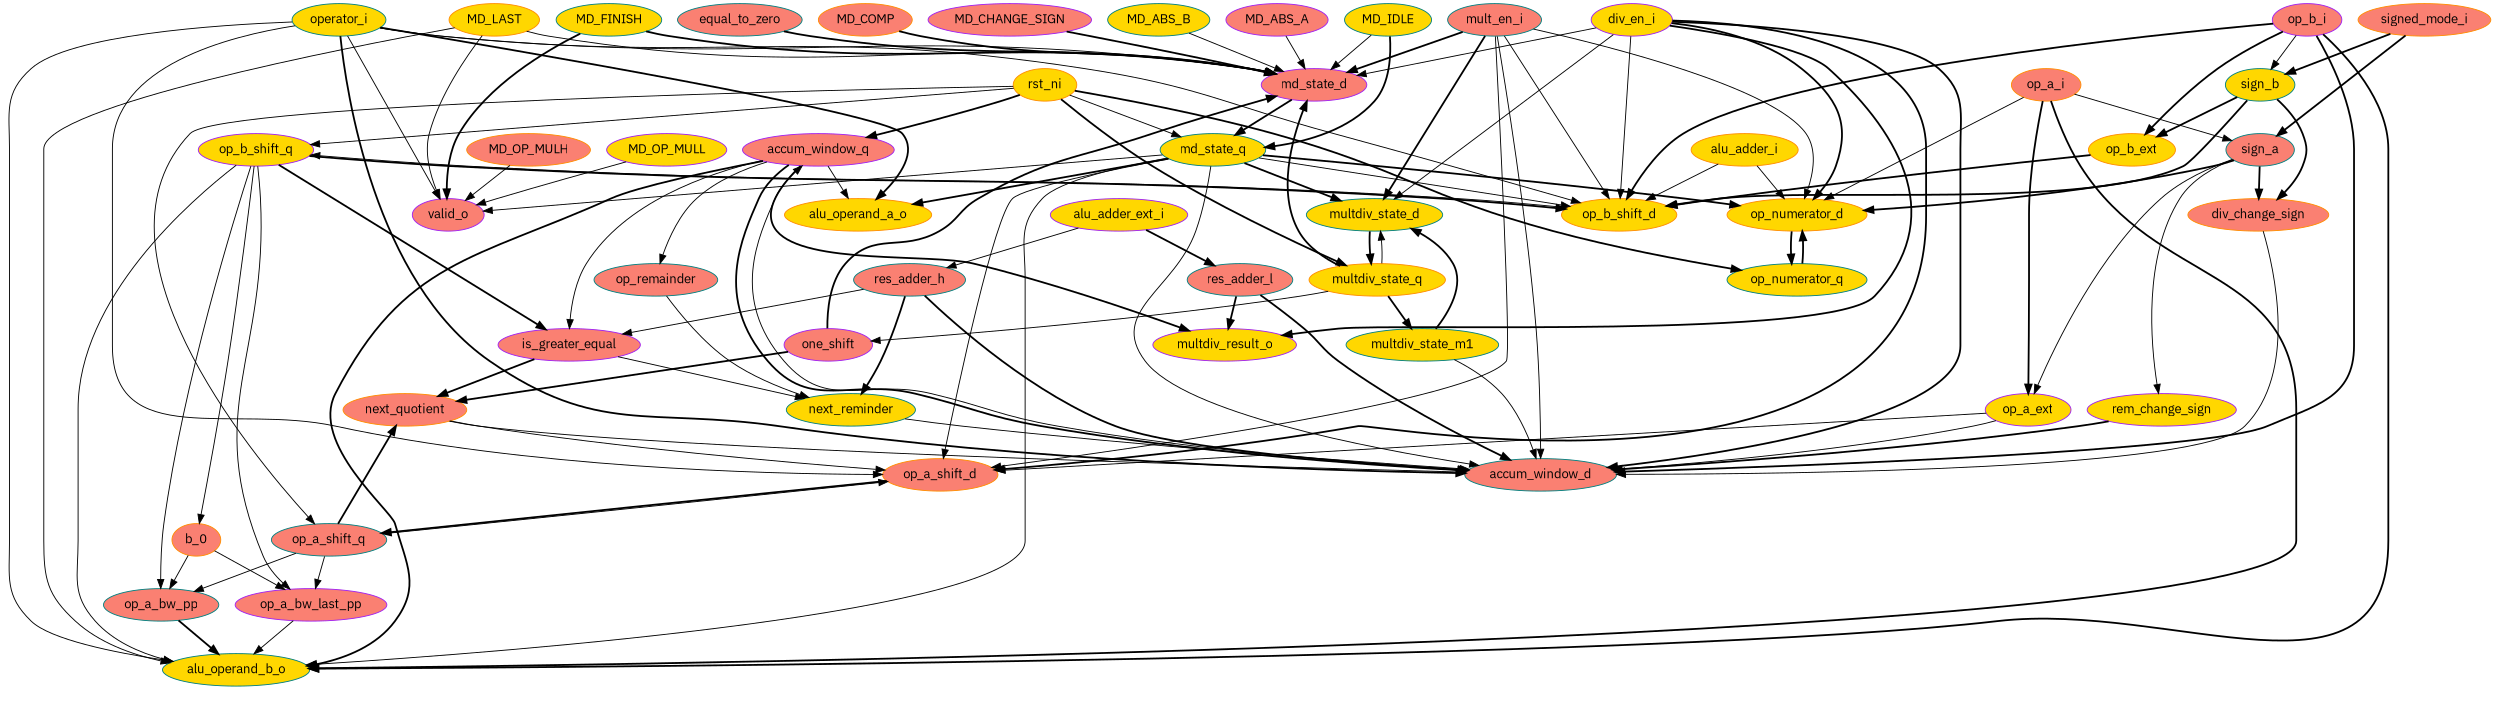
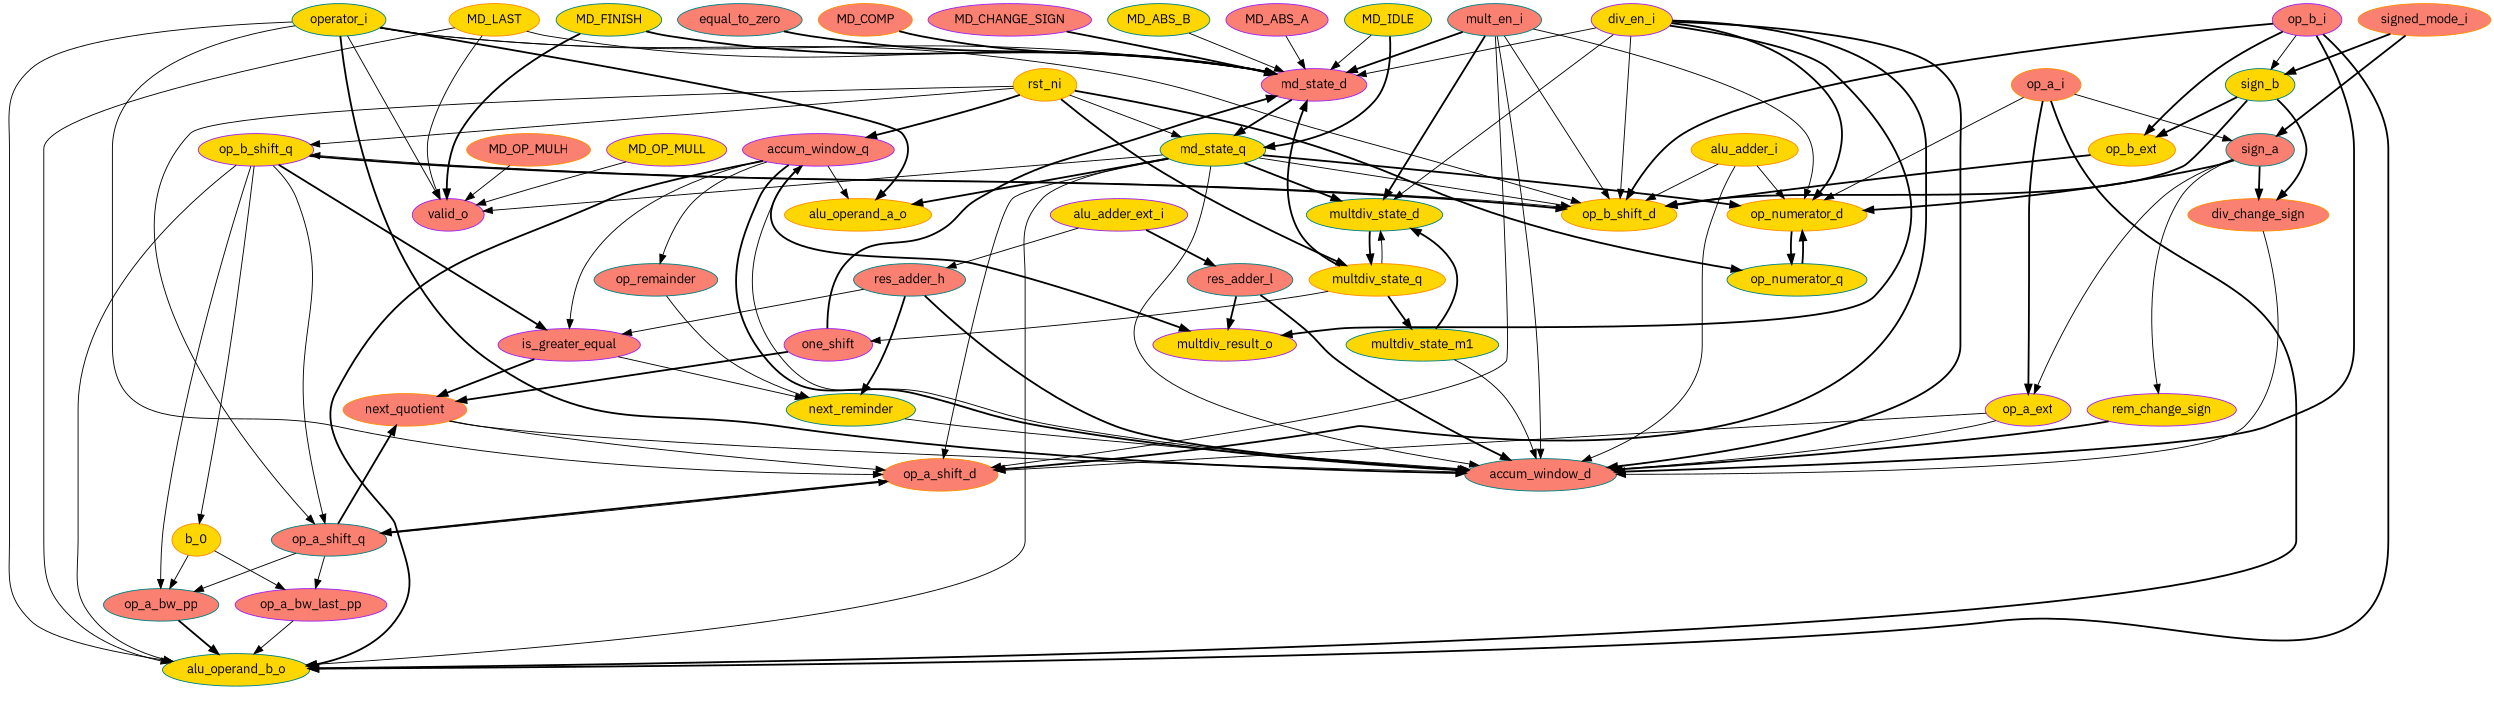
none -> (1702, 337)
(242, 379) -> (307, 336)
(196, 540) -> (196, 540)
